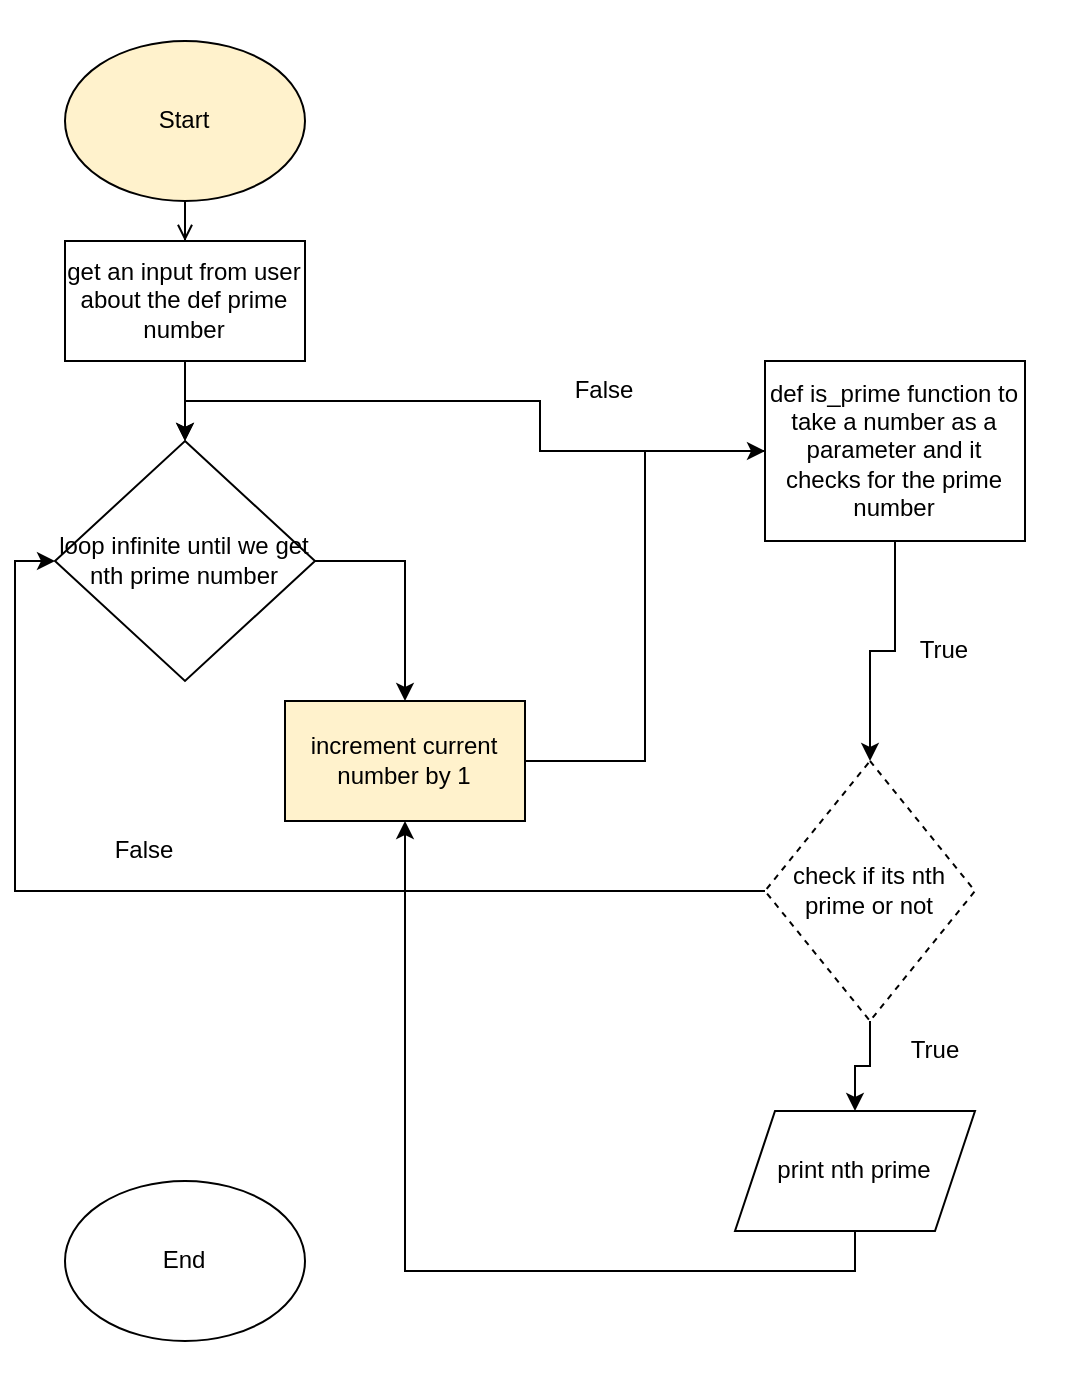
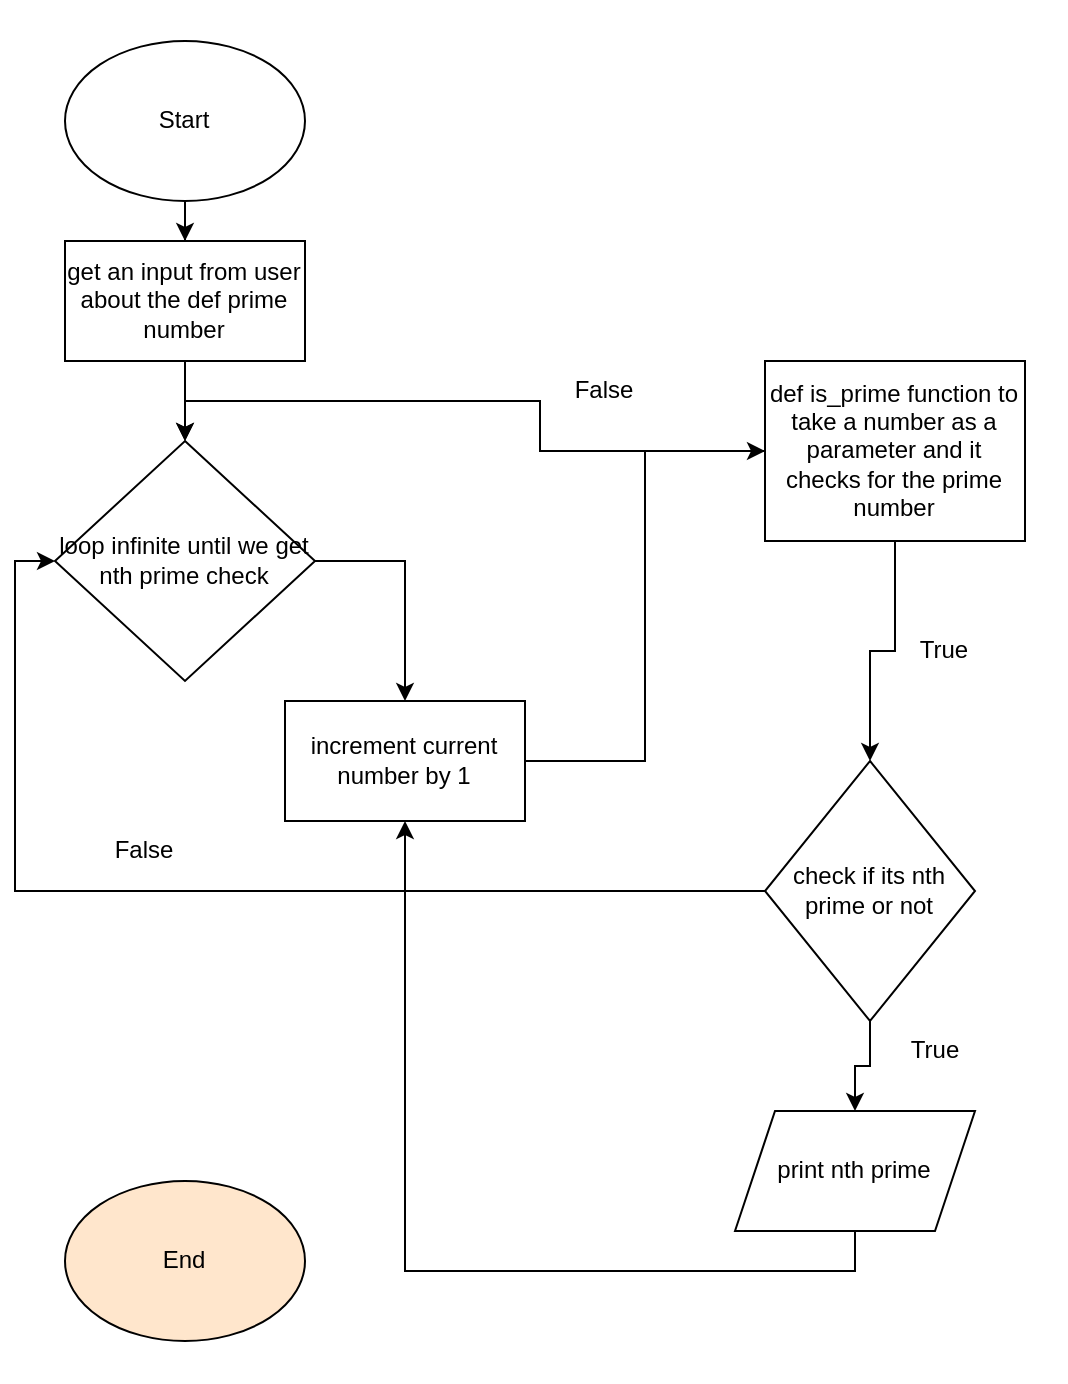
(185, 121) -> (185, 121)
(185, 229) -> (185, 226)
(185, 561) -> (185, 561)
(405, 761) -> (405, 761)
(870, 891) -> (870, 891)
(185, 1261) -> (185, 1261)
